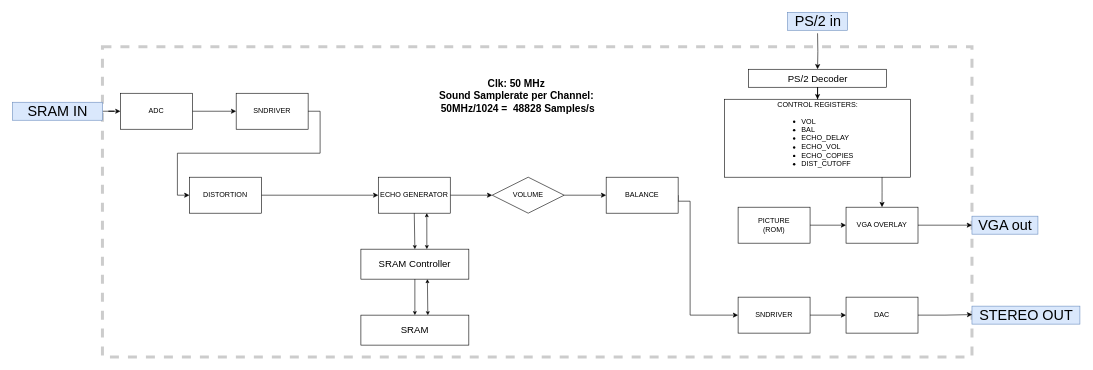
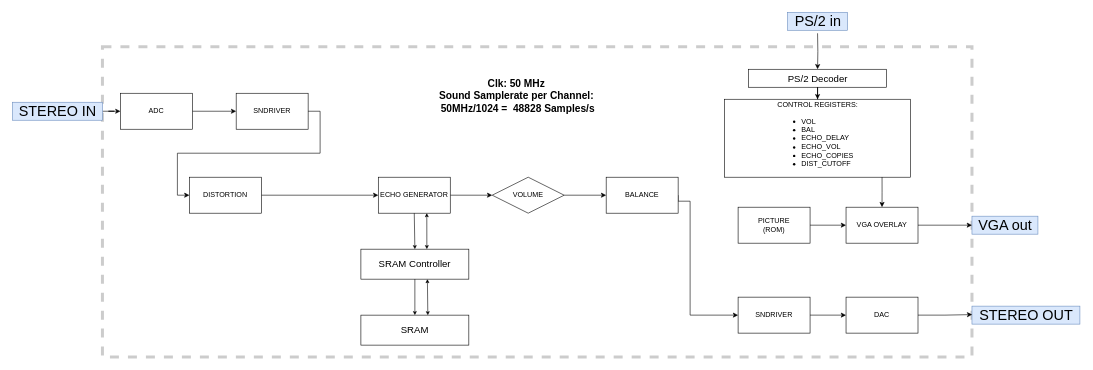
(58, 111) -> (58, 111)
